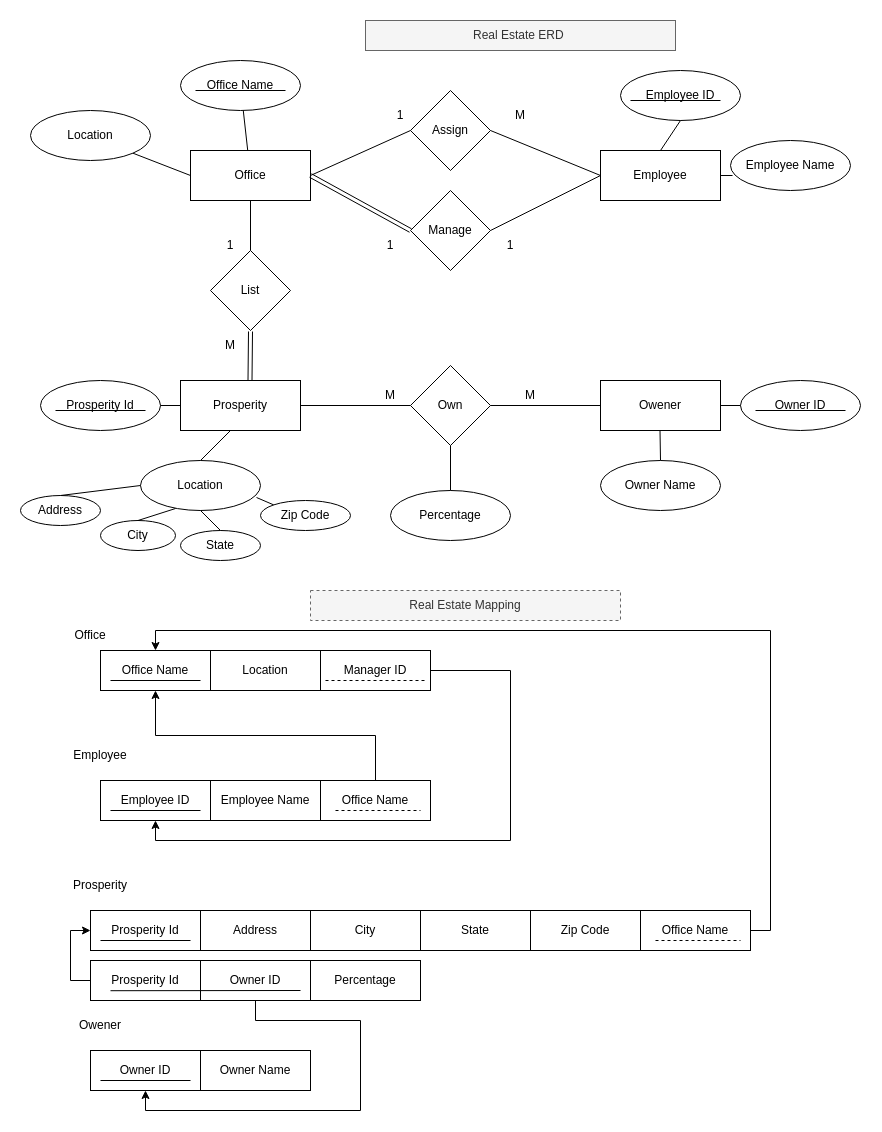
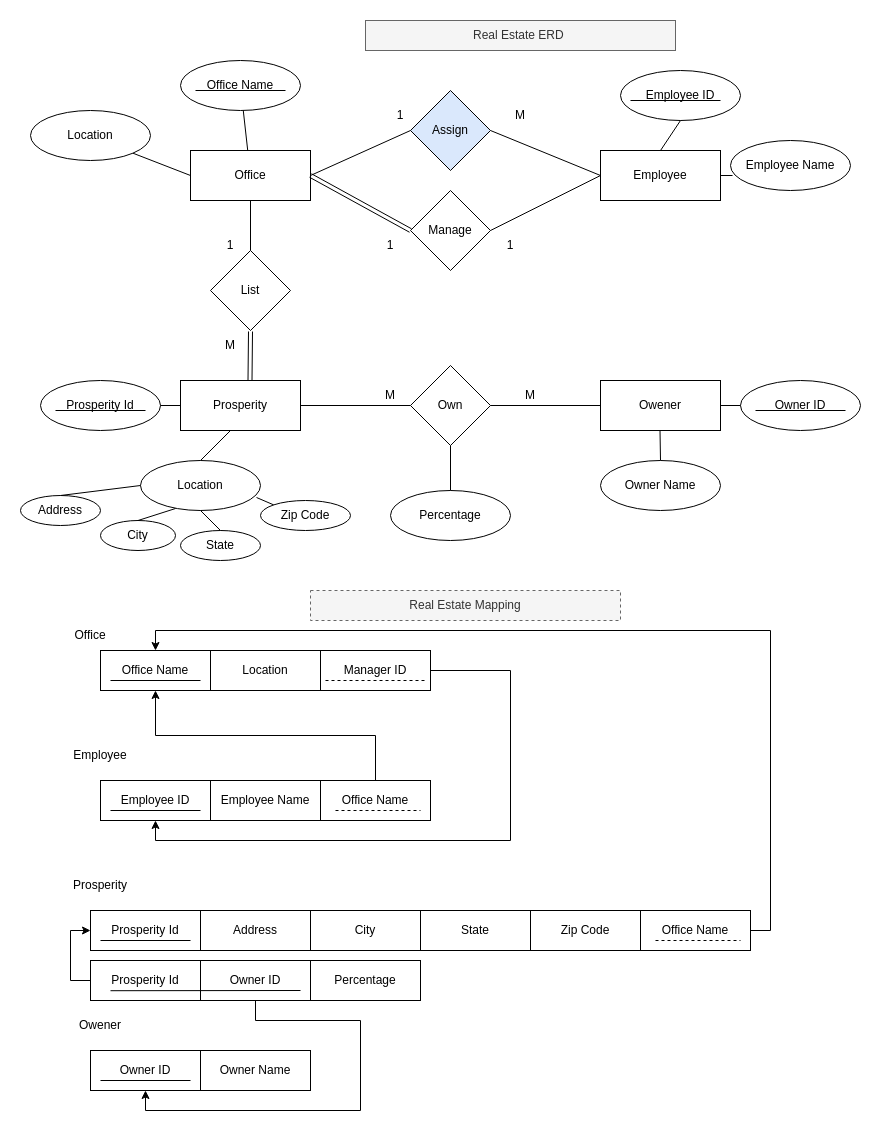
(451, 131) -> (451, 131)
